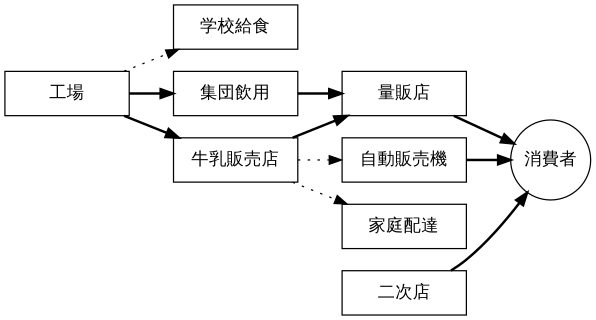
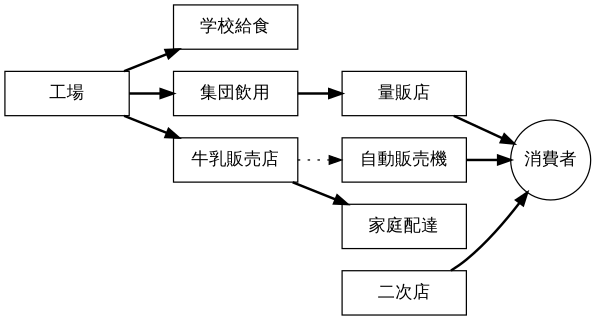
(145, 63) -> (145, 63)
(314, 129) -> none
(314, 191) -> (314, 191)
